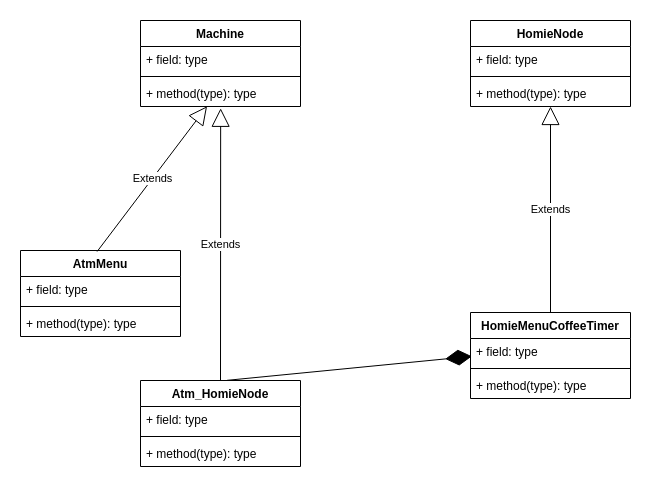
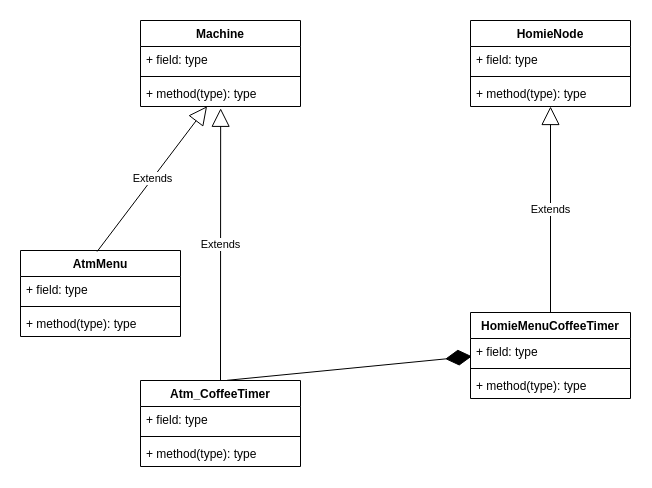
(220, 394) -> (220, 394)
